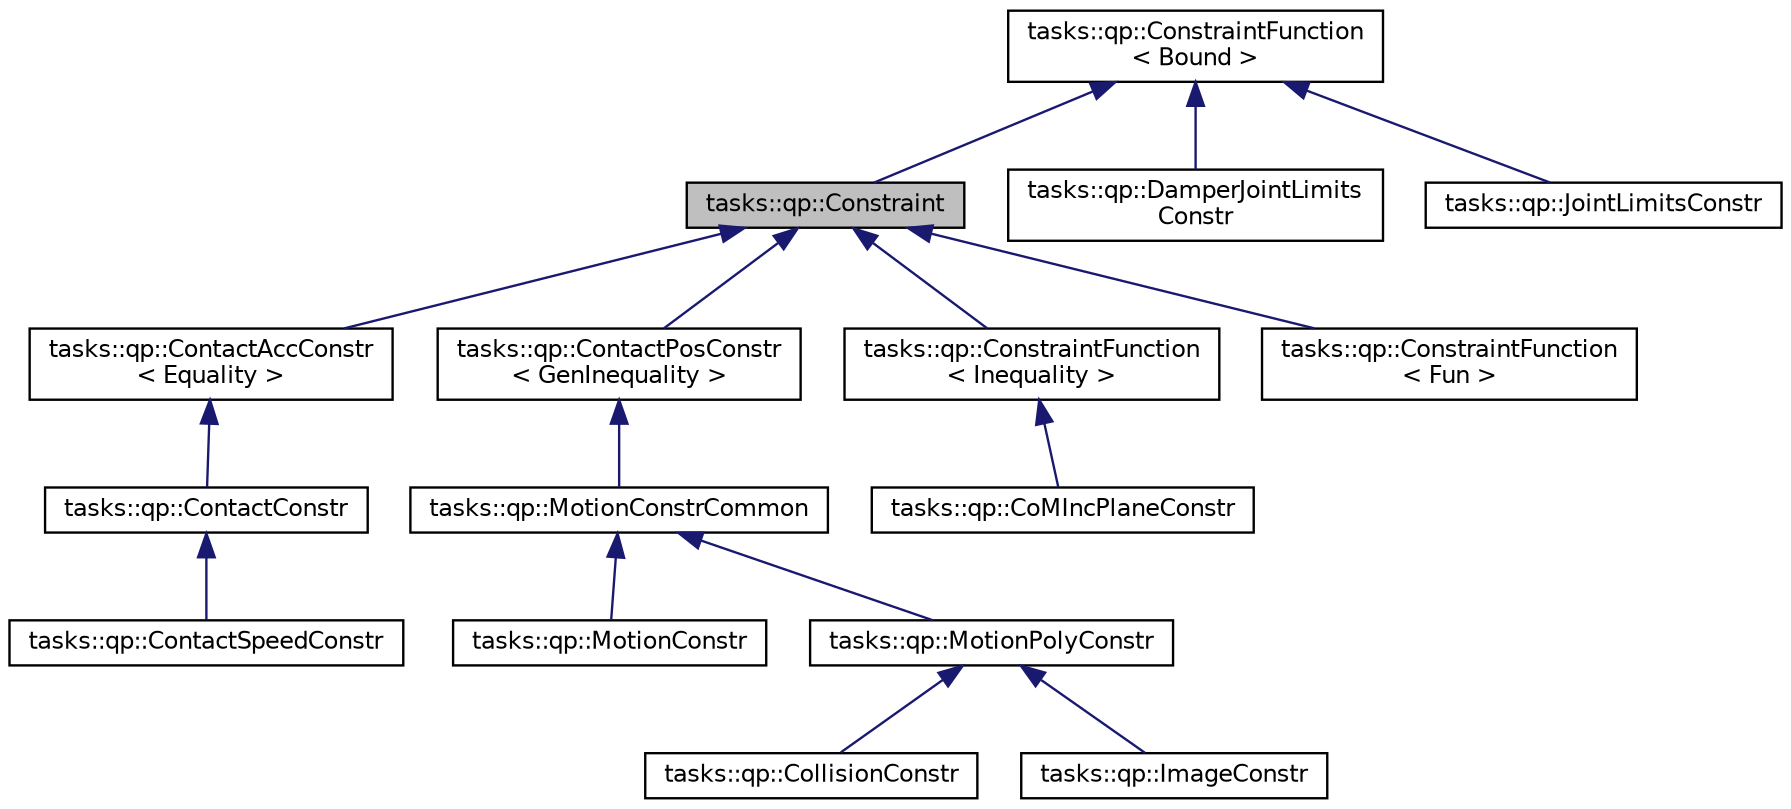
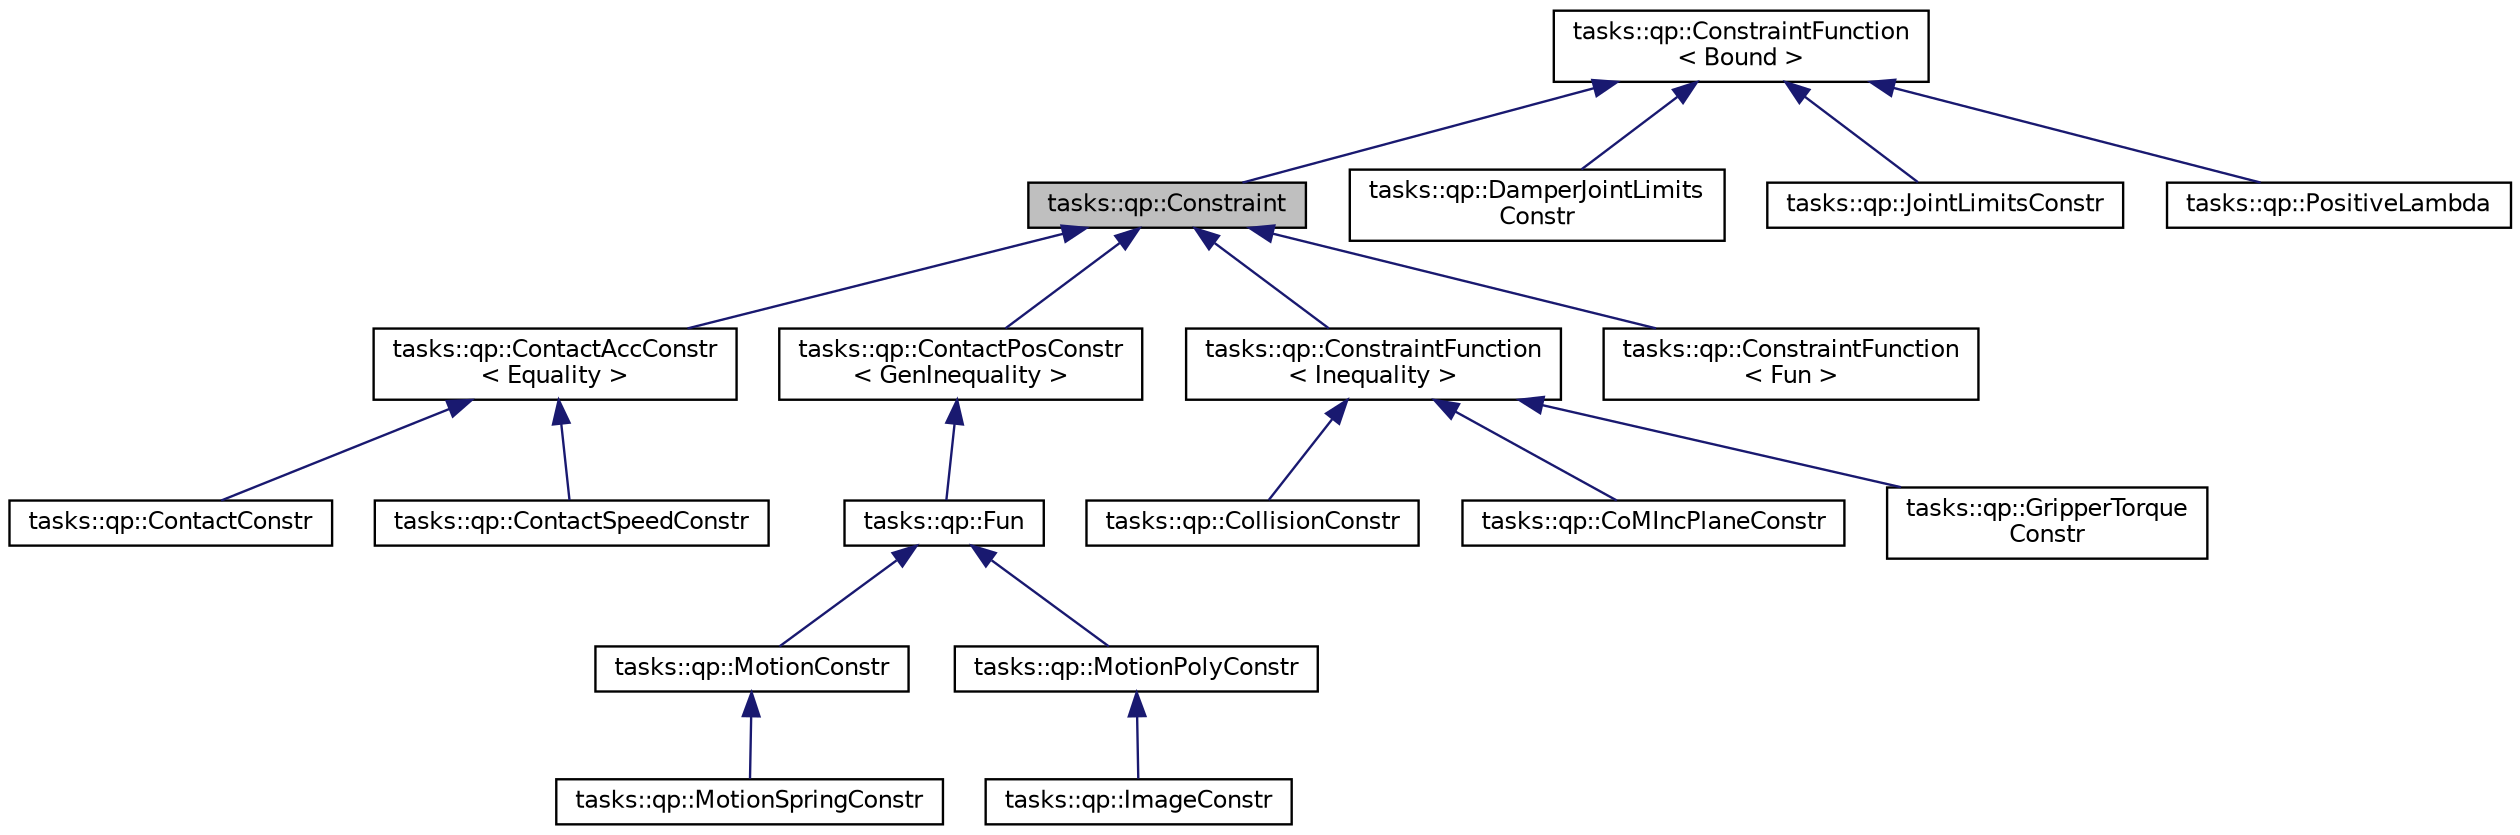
none -> (2339, 205)
(619, 510) -> (944, 523)
none -> (2047, 523)
(206, 589) -> (565, 462)
(892, 716) -> (1300, 460)
none -> (750, 802)
